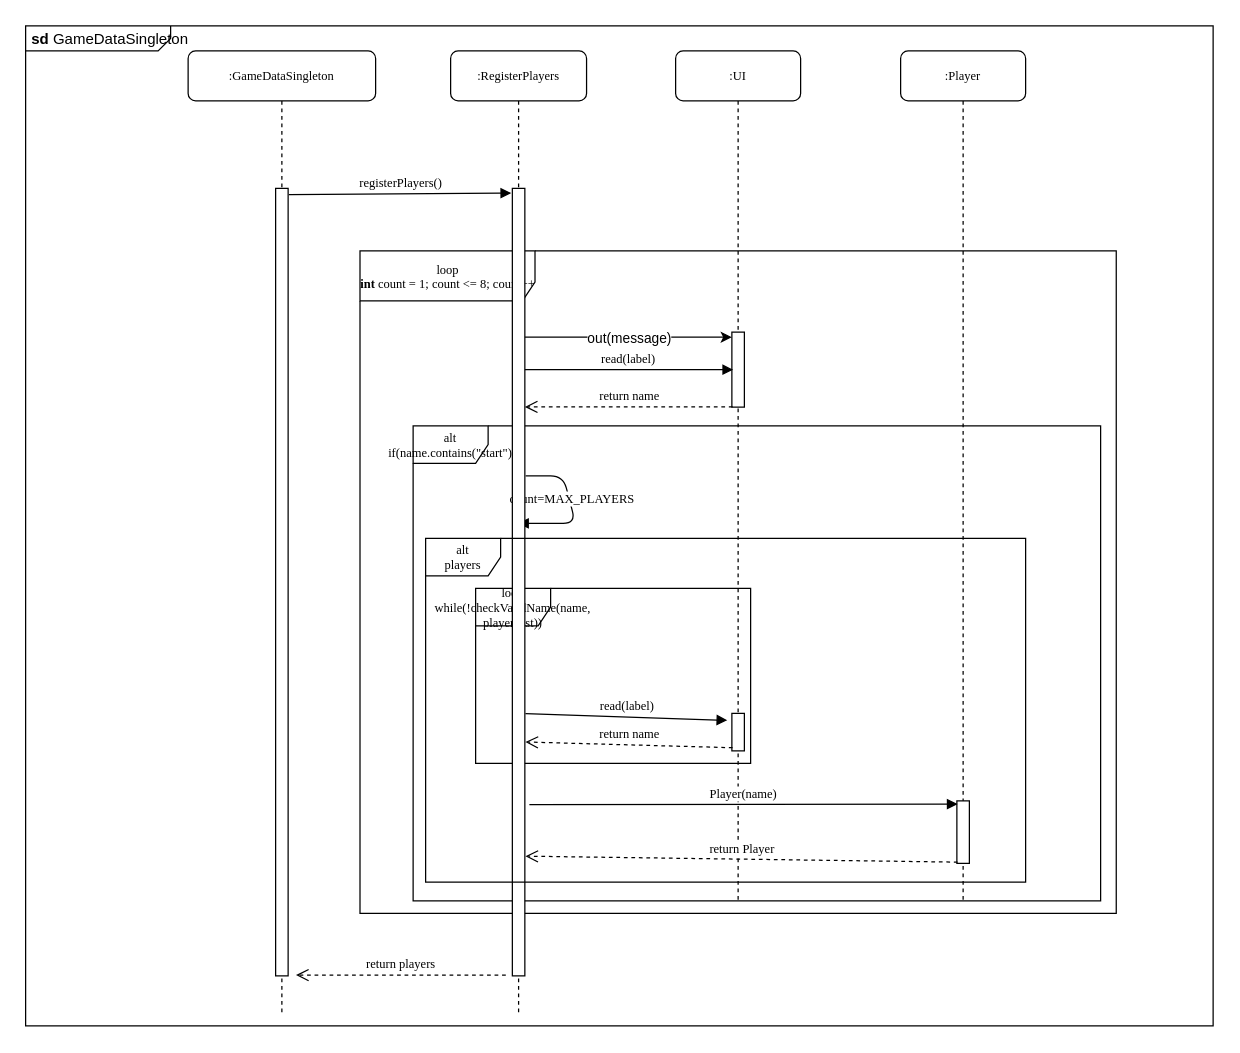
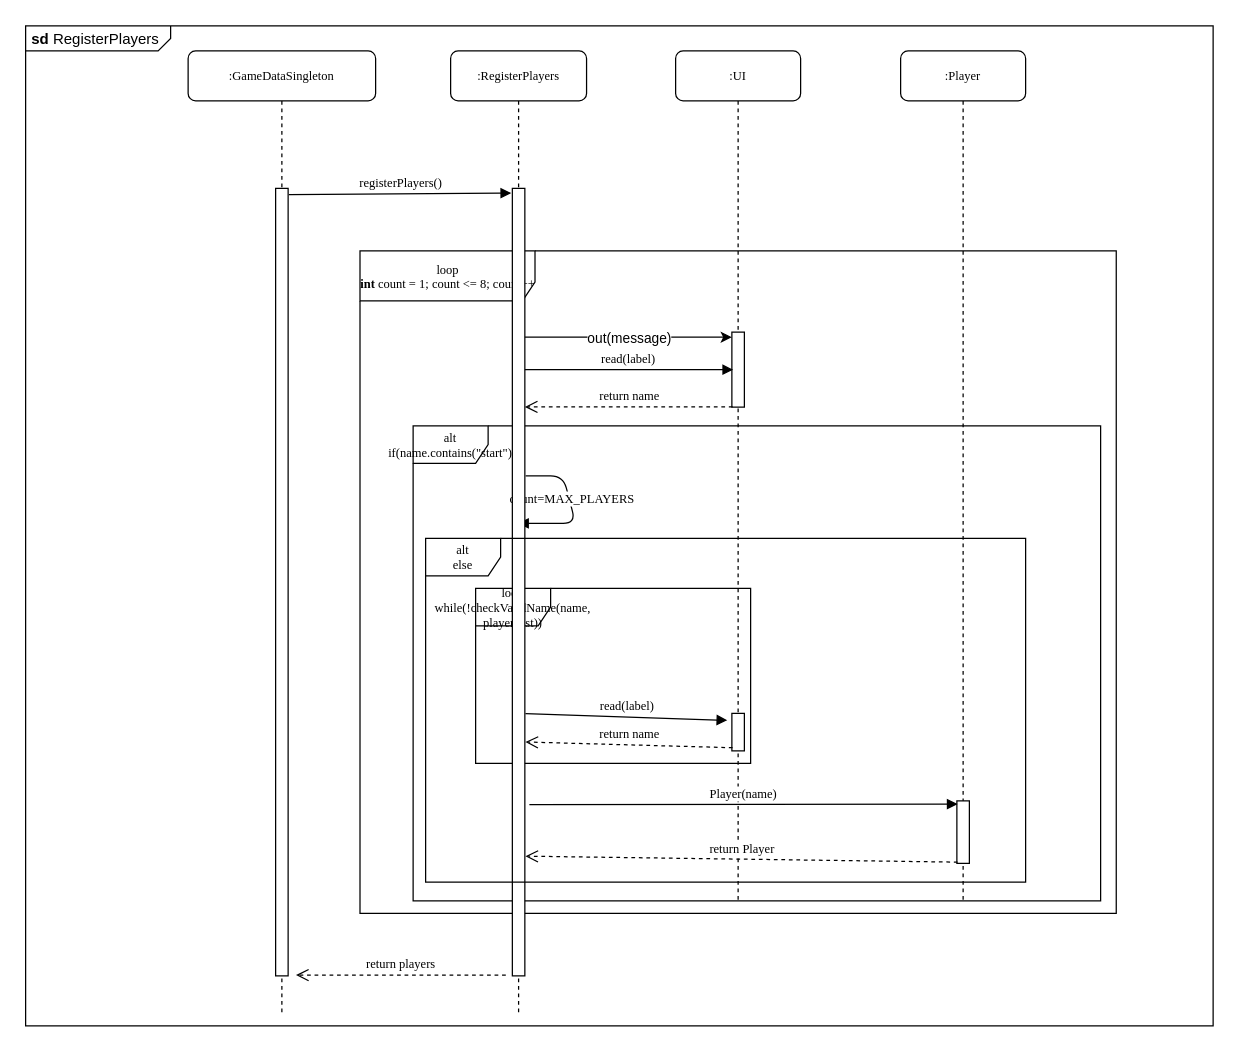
(106, 35) -> (97, 35)
(463, 557) -> (463, 557)
